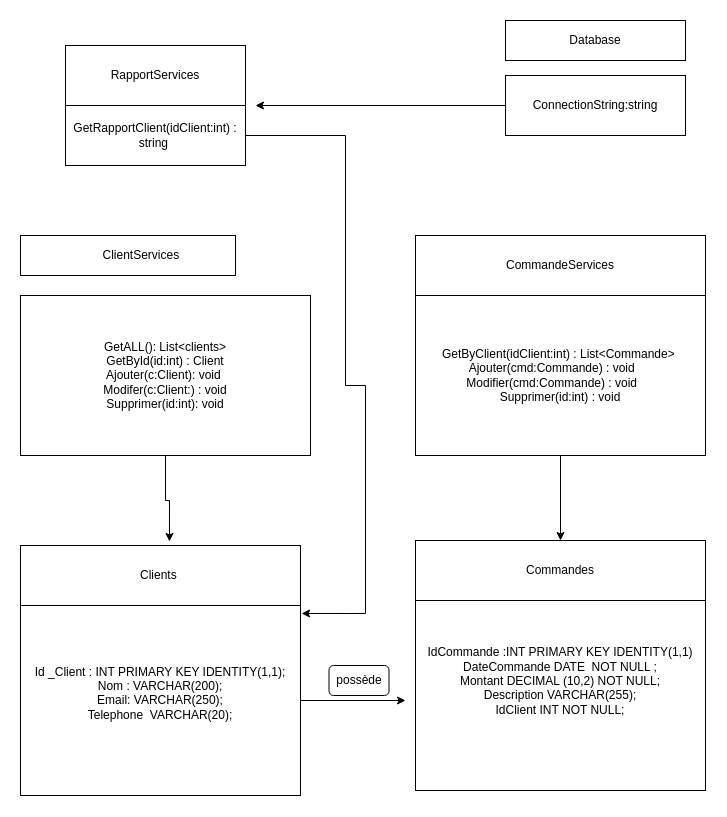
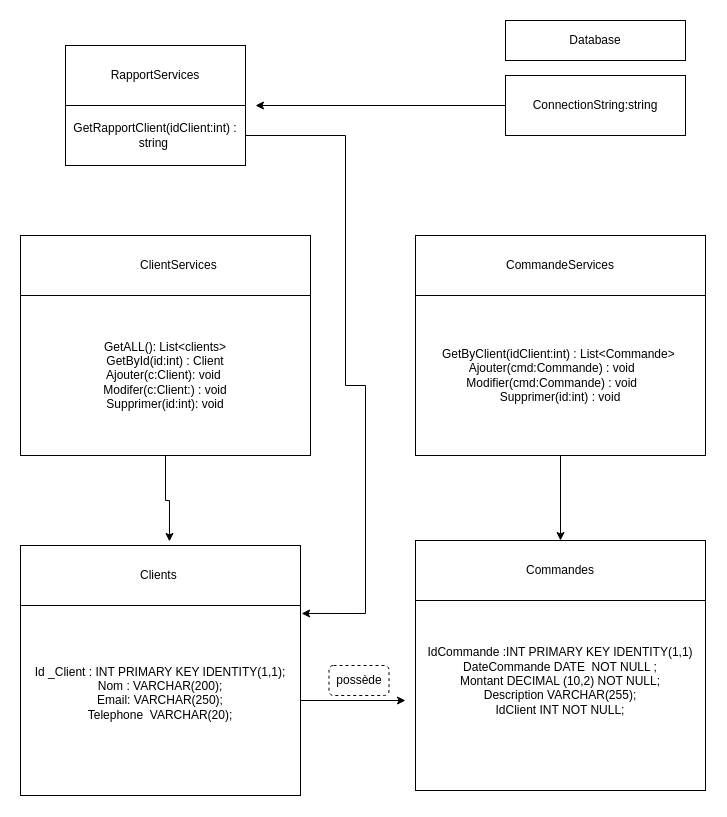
(128, 256) -> (166, 266)
(359, 681) -> (359, 681)
